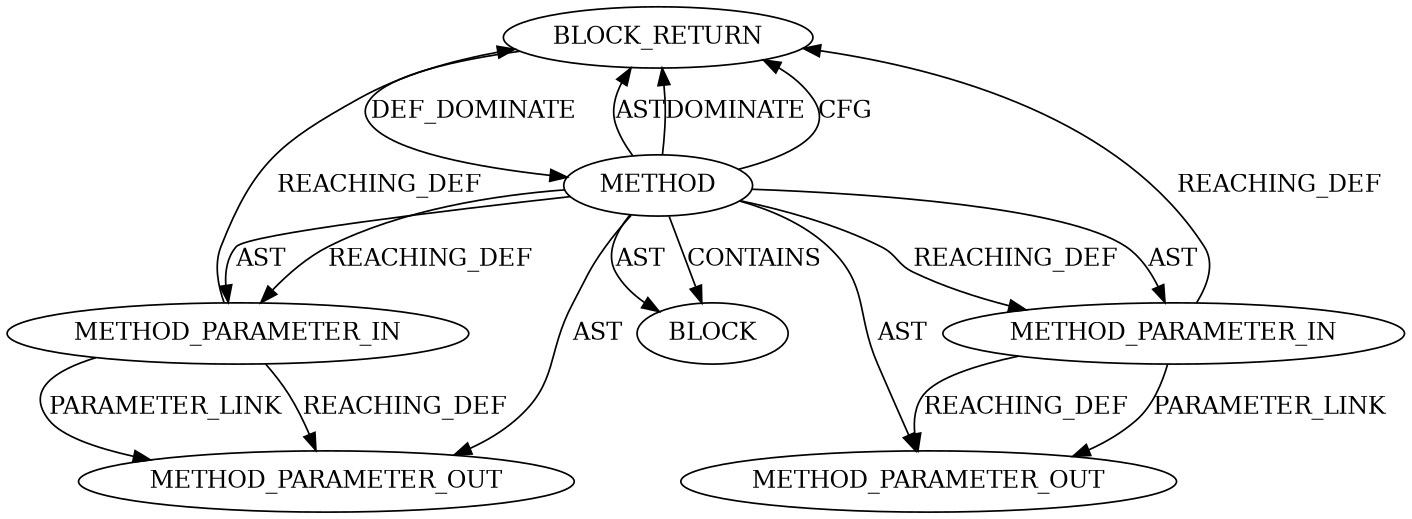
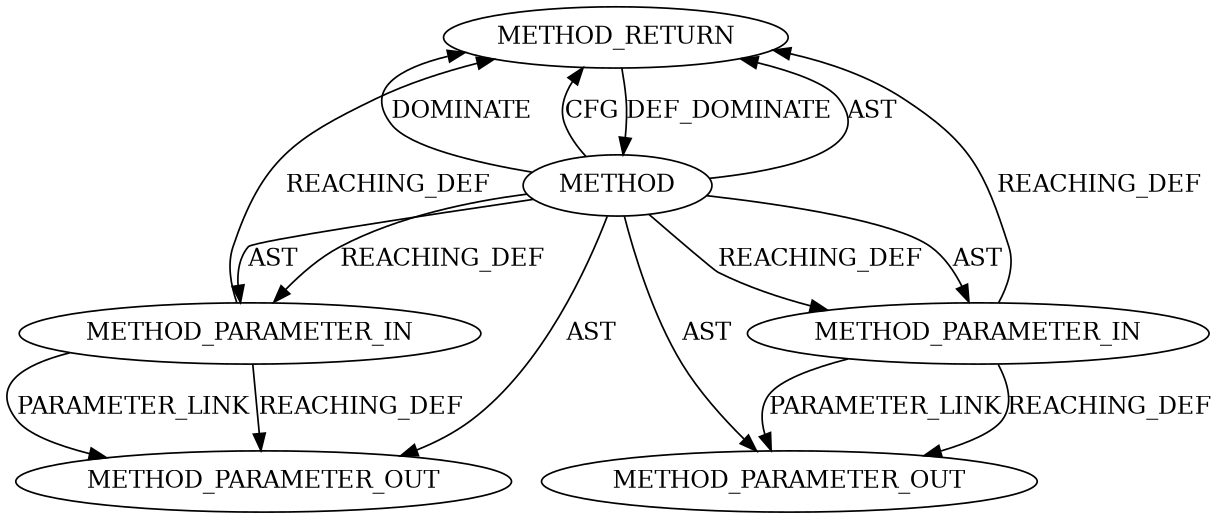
(658, 37) -> (616, 37)
(713, 333) -> none
